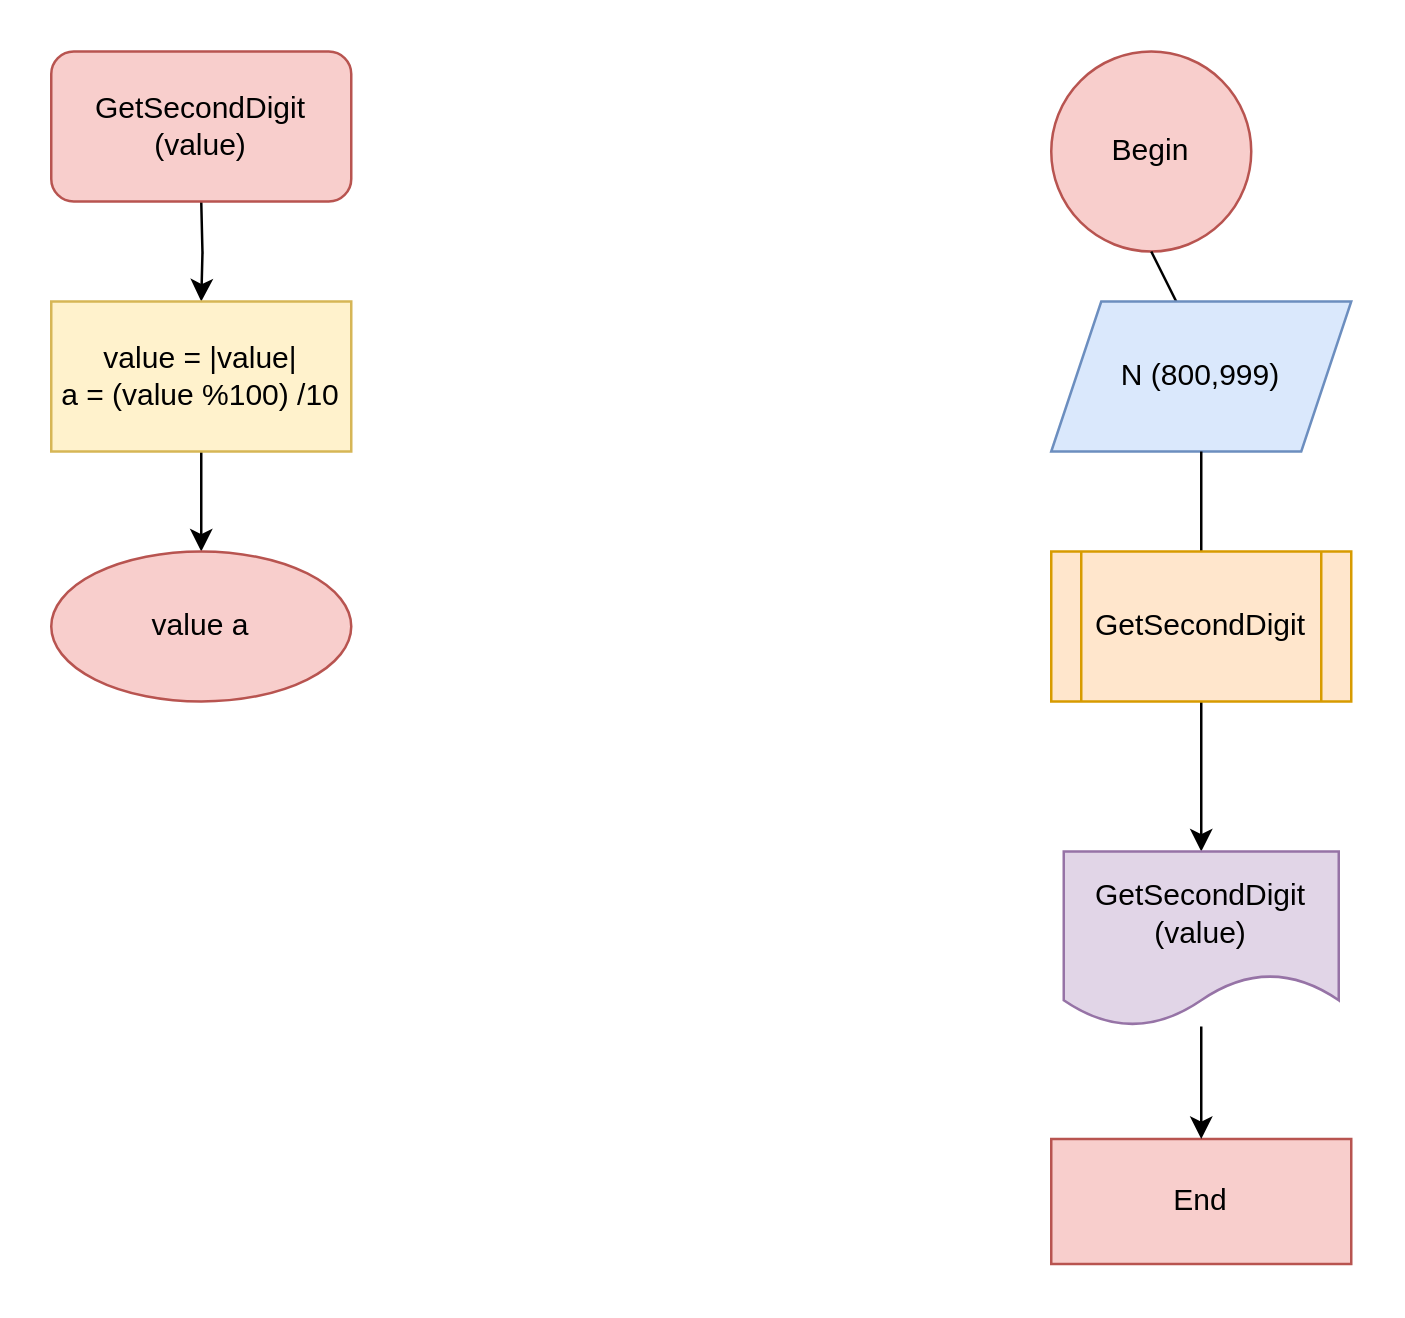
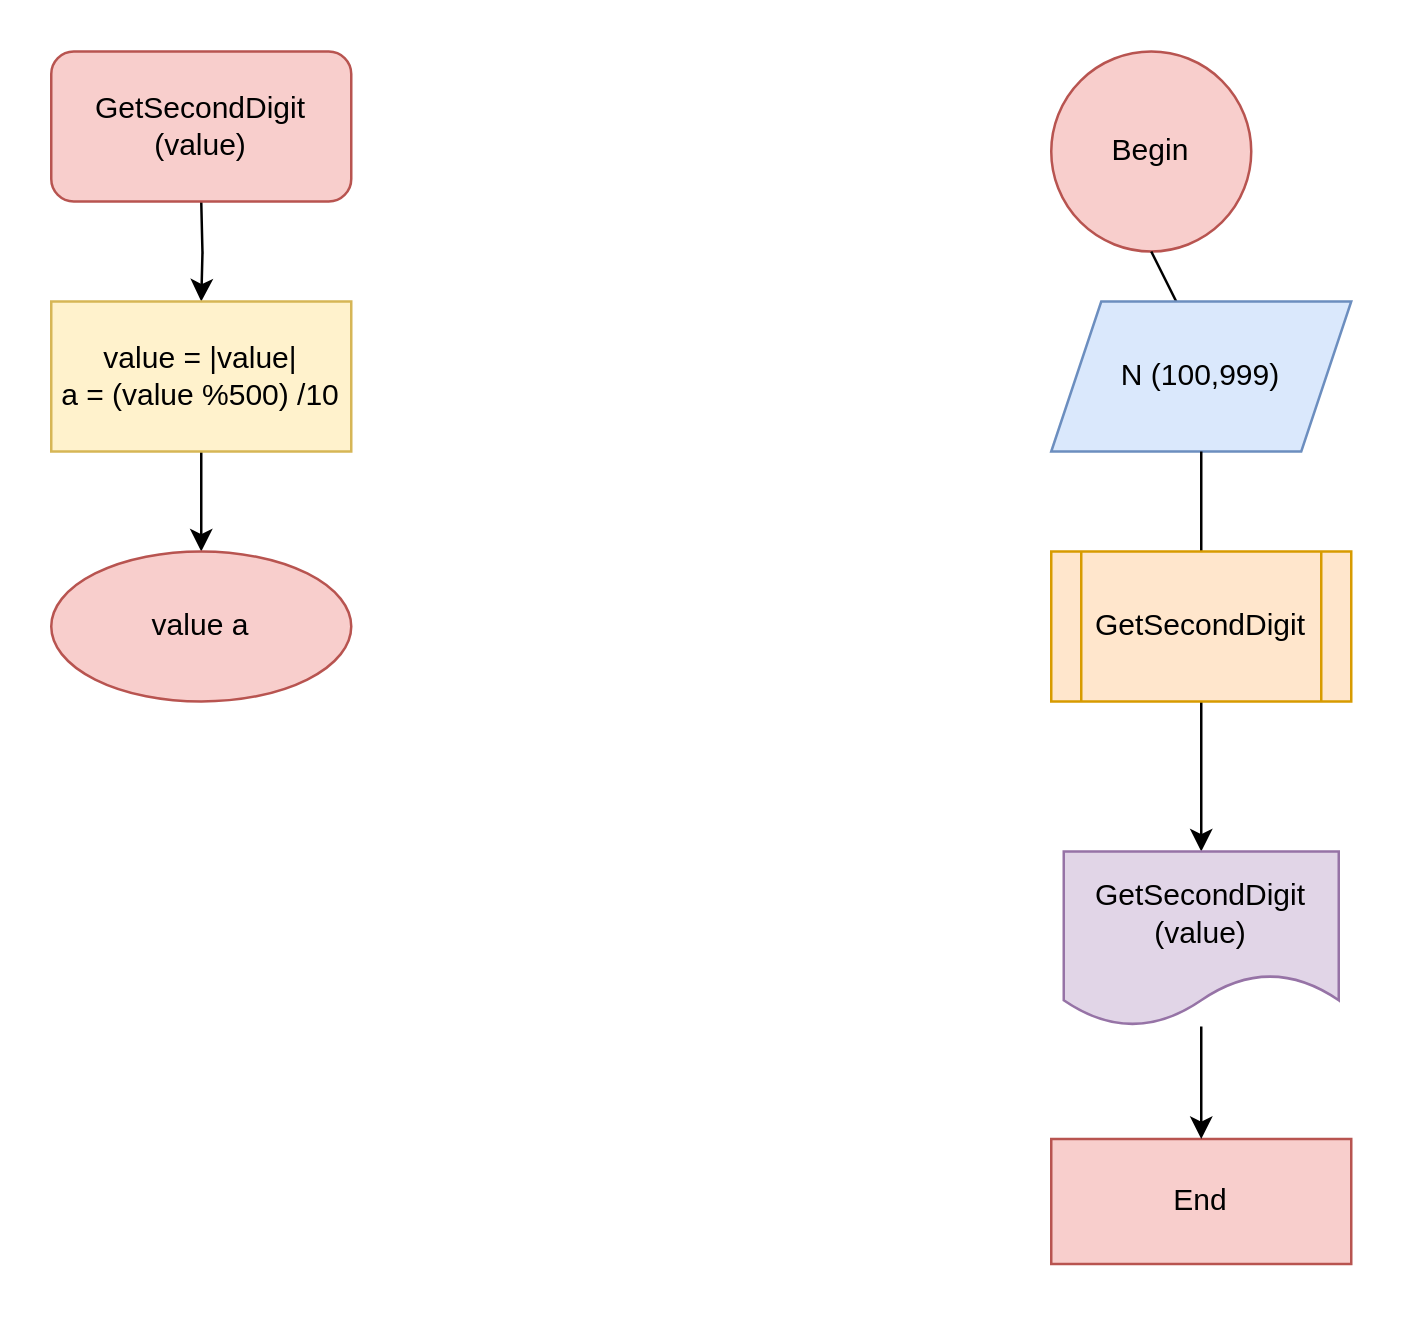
(201, 376) -> (201, 376)
(1201, 376) -> (1201, 376)
